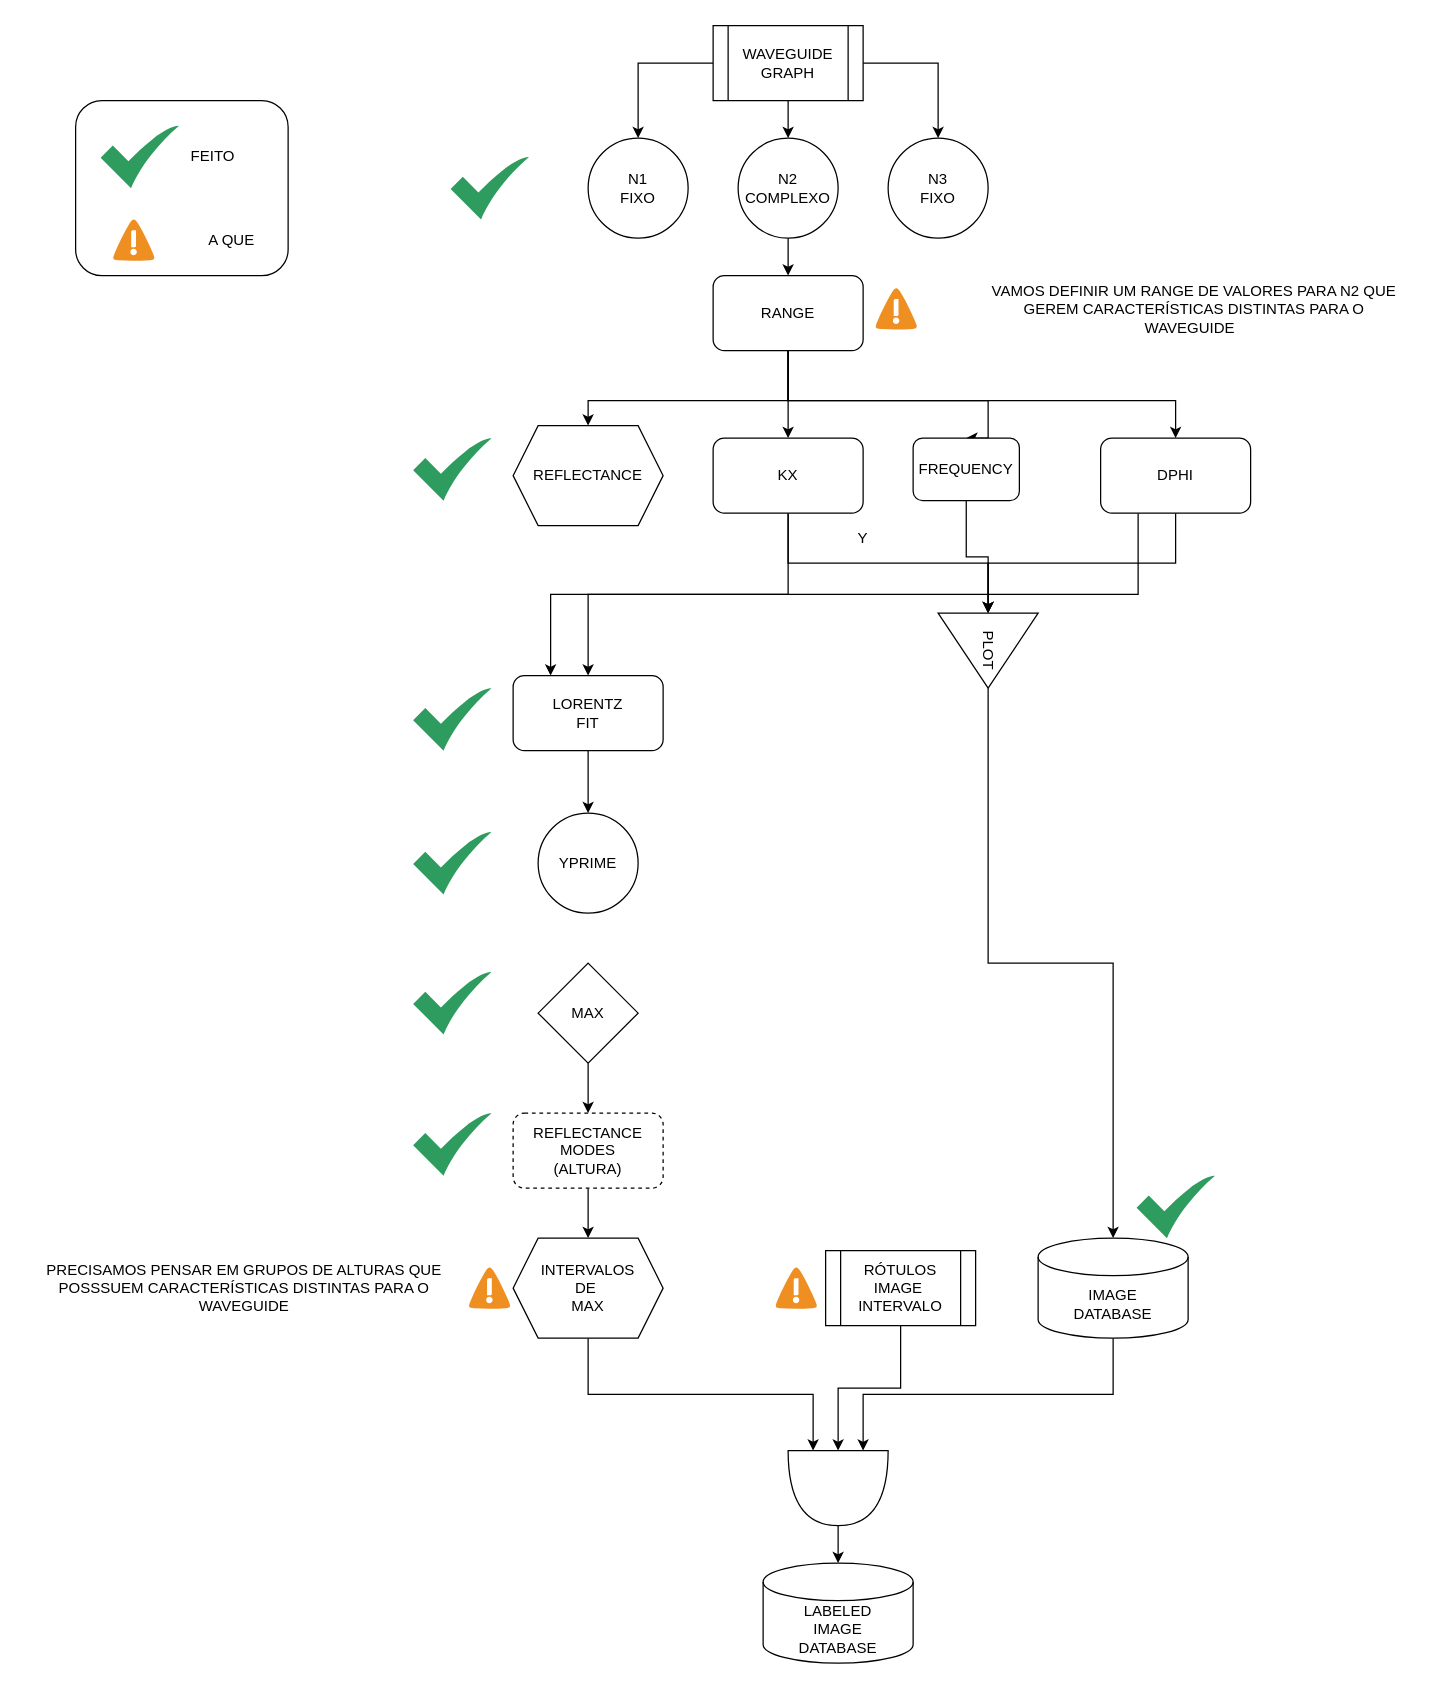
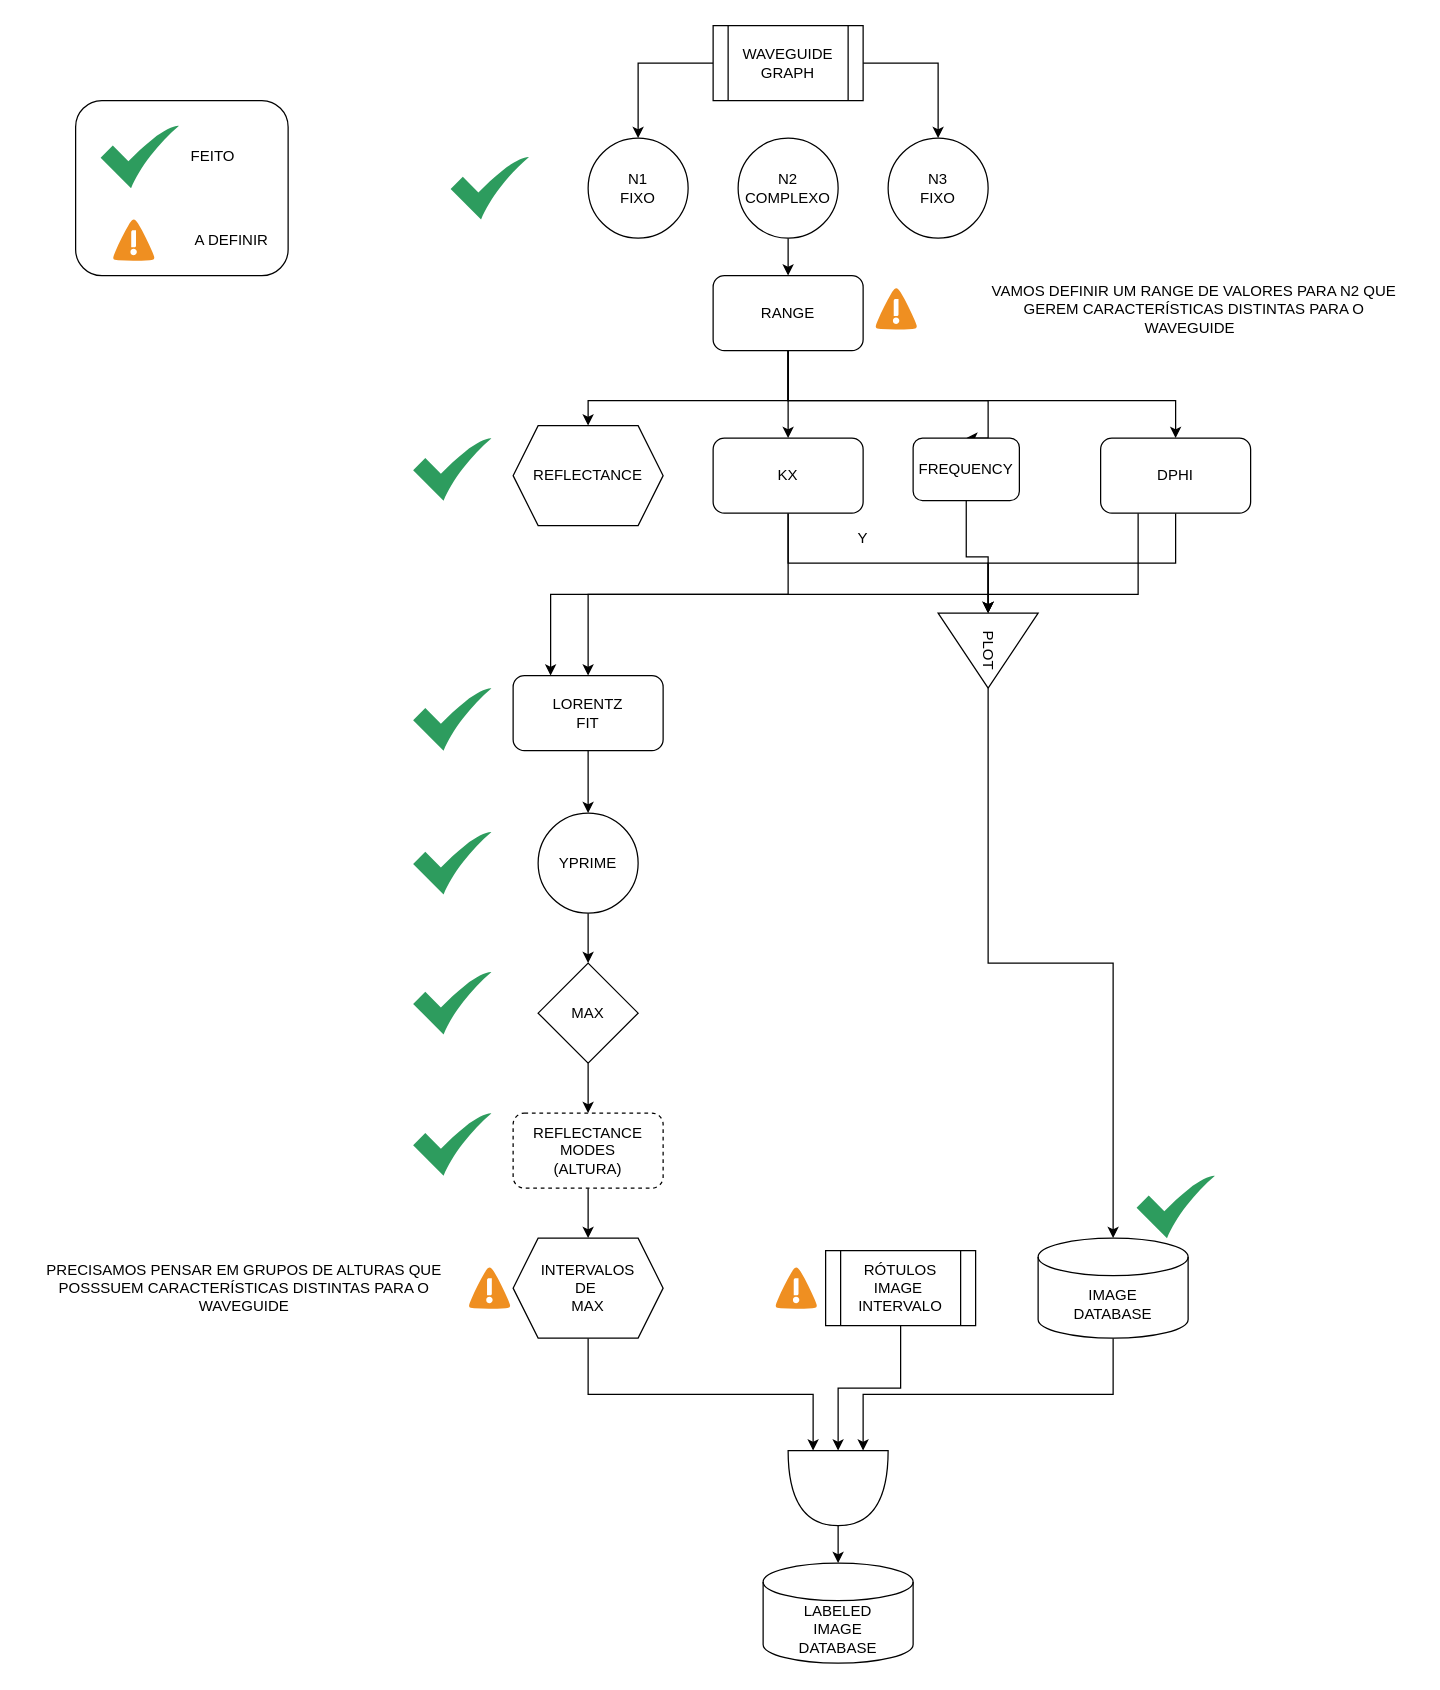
(788, 115) -> none
(232, 241) -> (232, 241)
none -> (588, 934)
